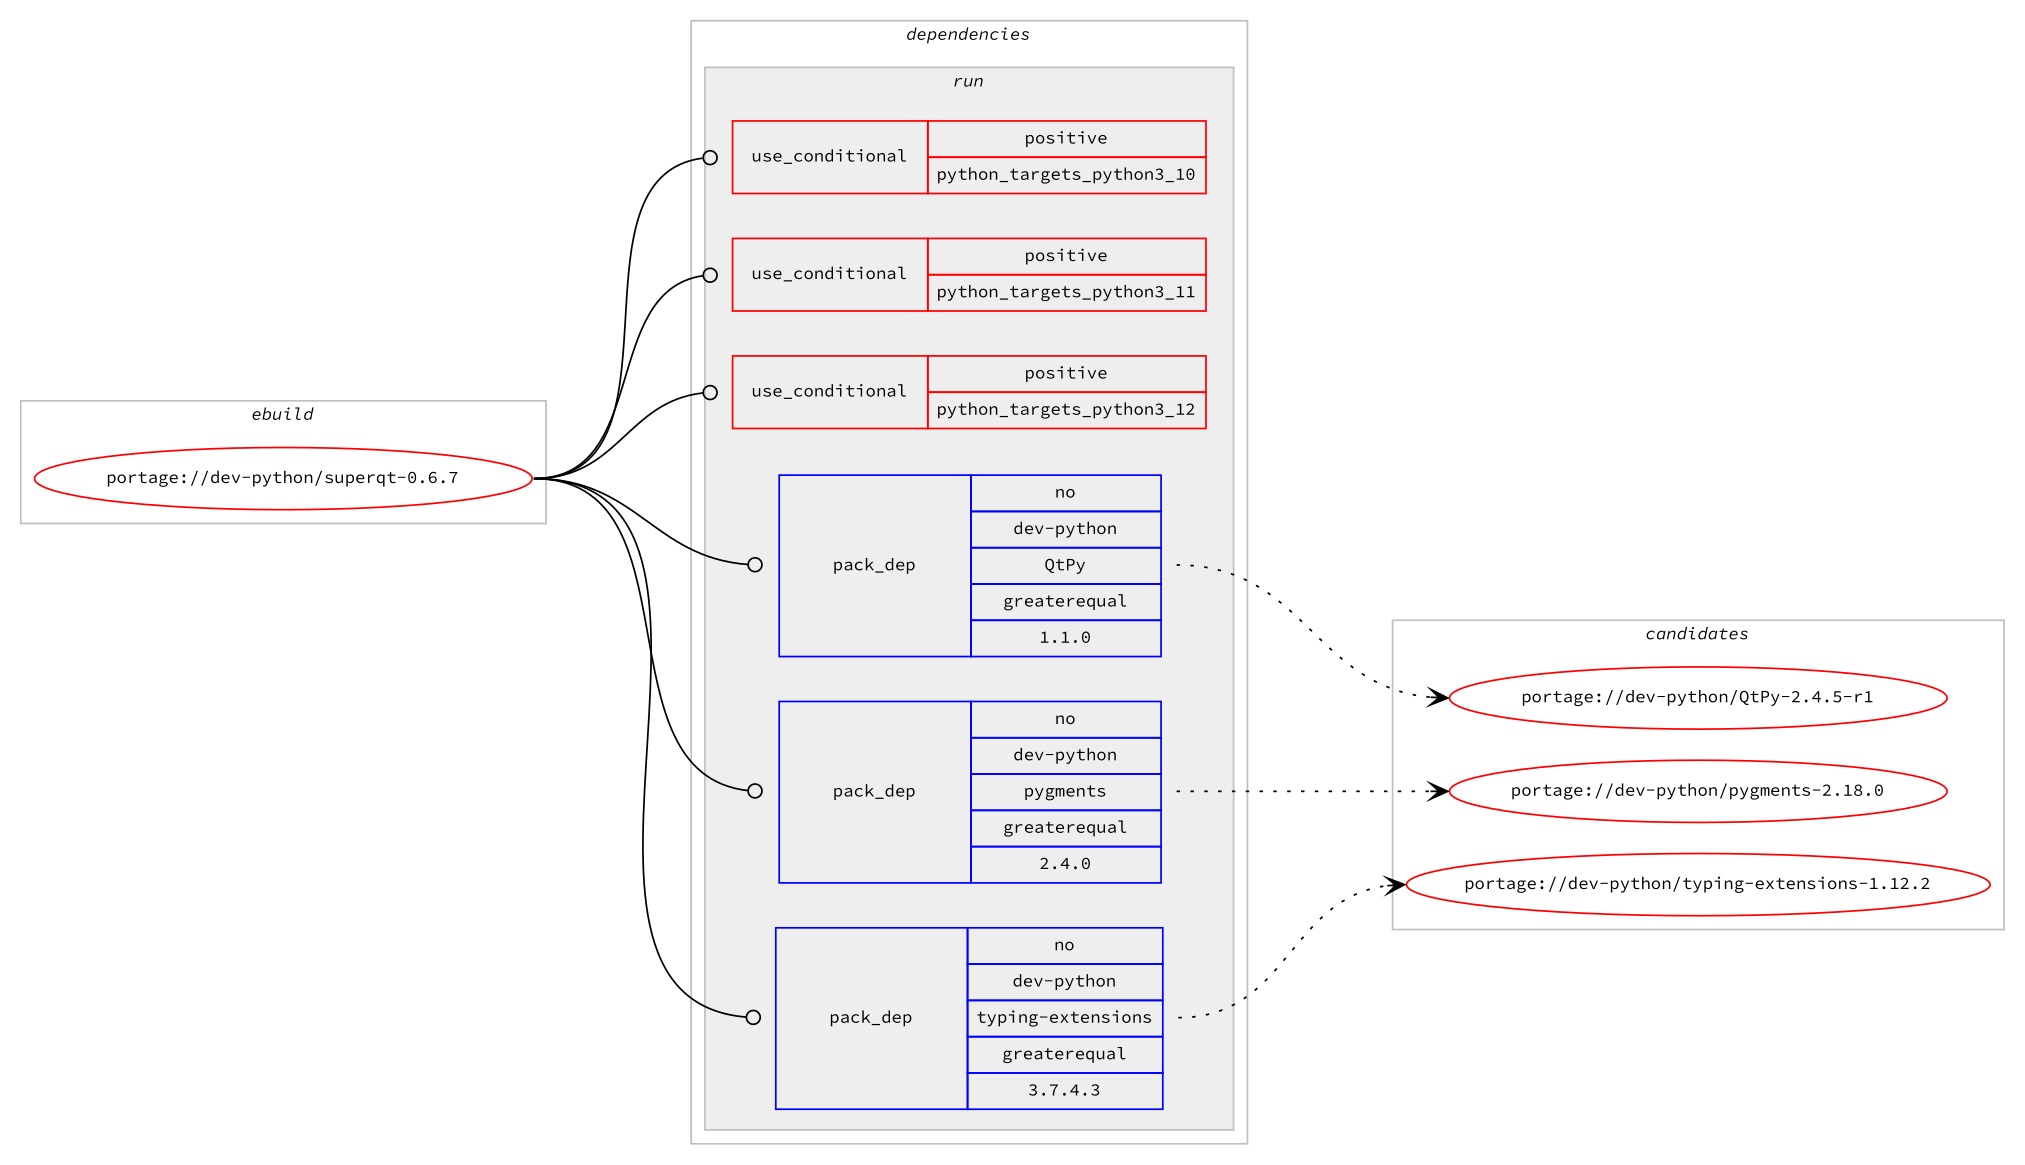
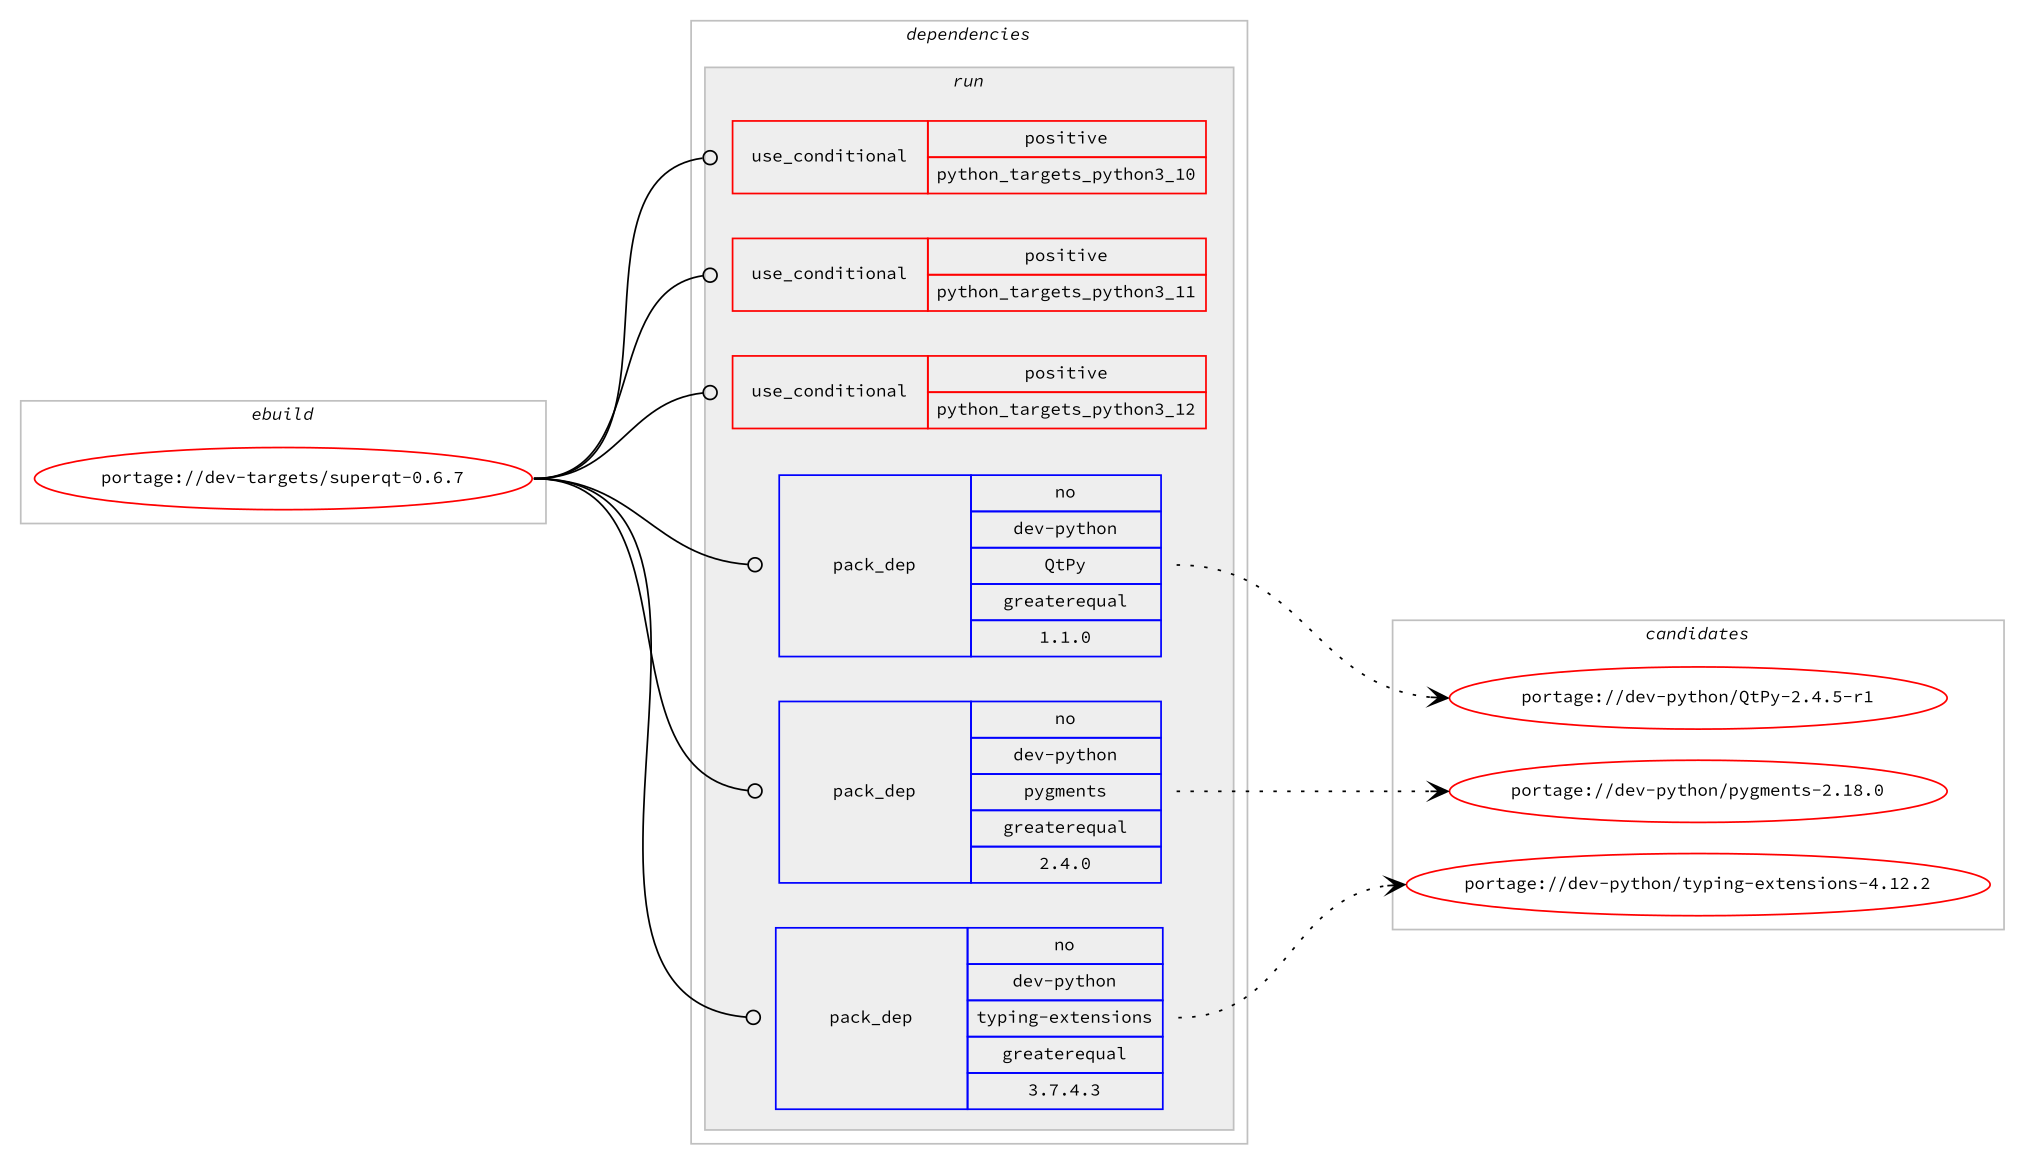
(283, 479) -> (283, 479)
(1698, 885) -> (1698, 885)
